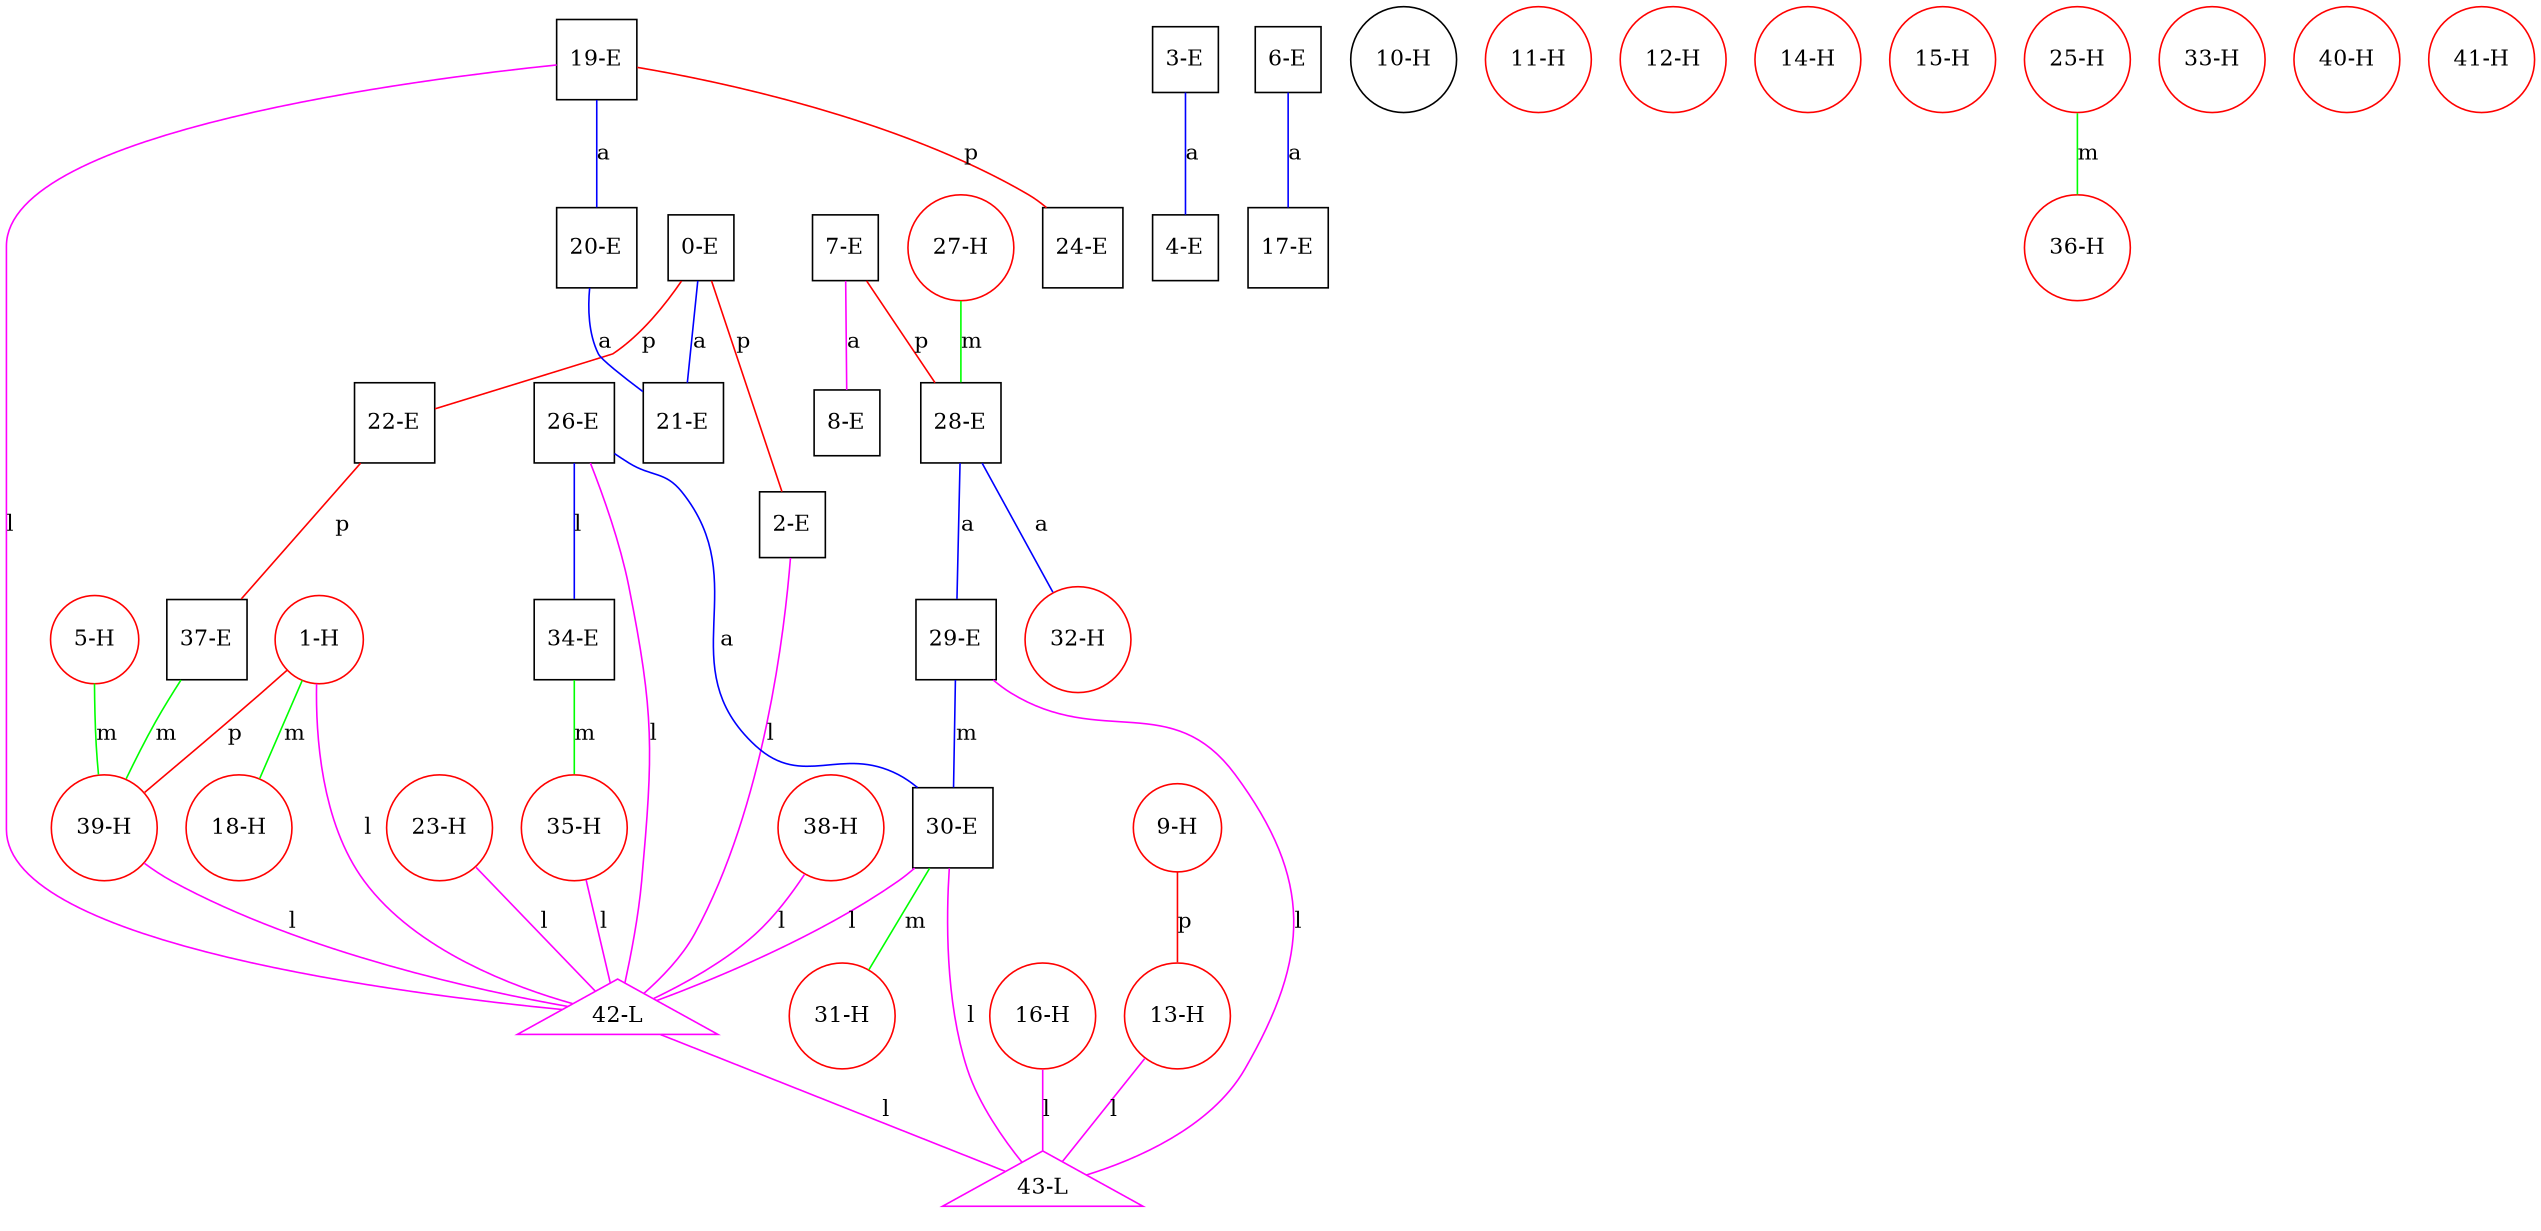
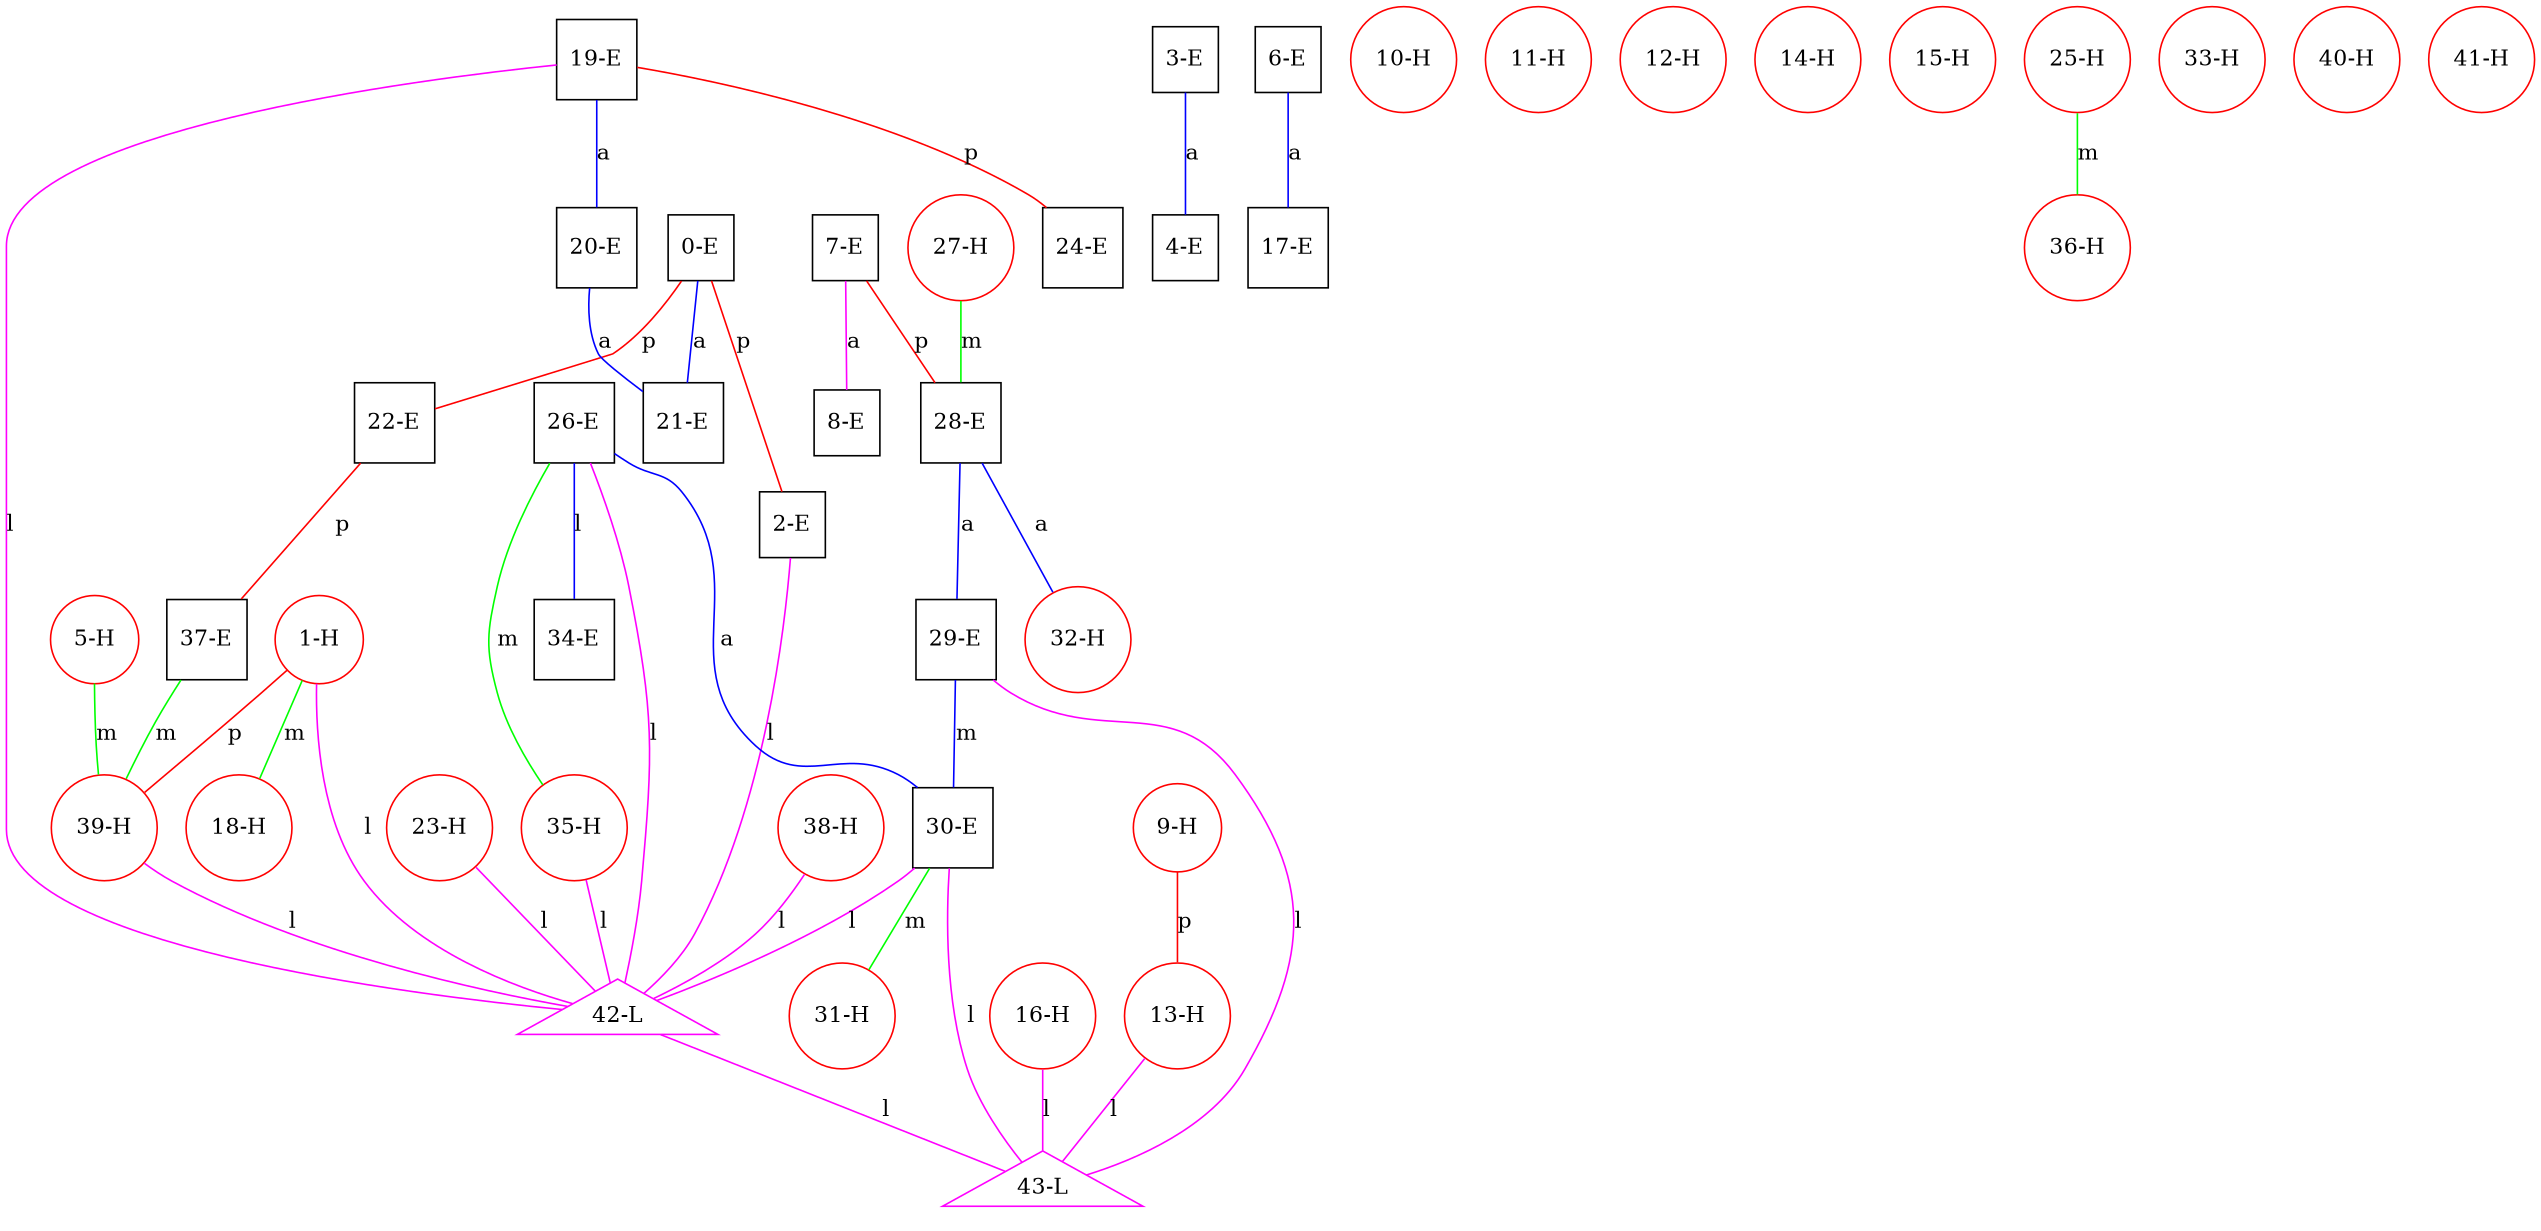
(1404, 60) -> (1404, 60)
(574, 727) -> (490, 624)
